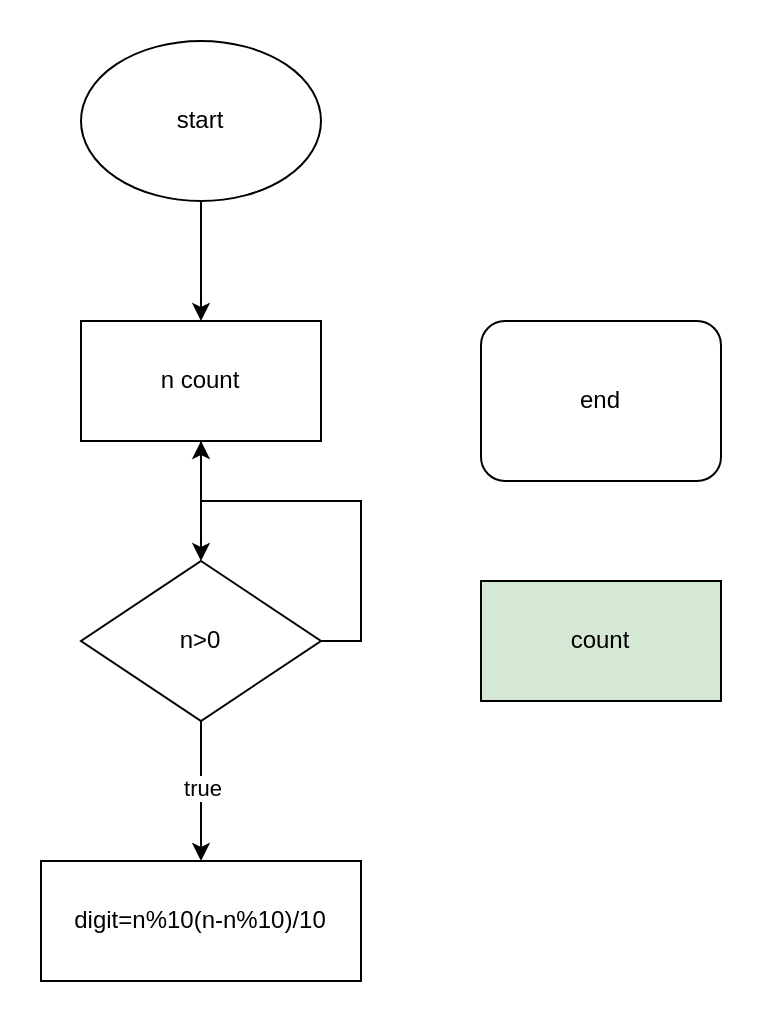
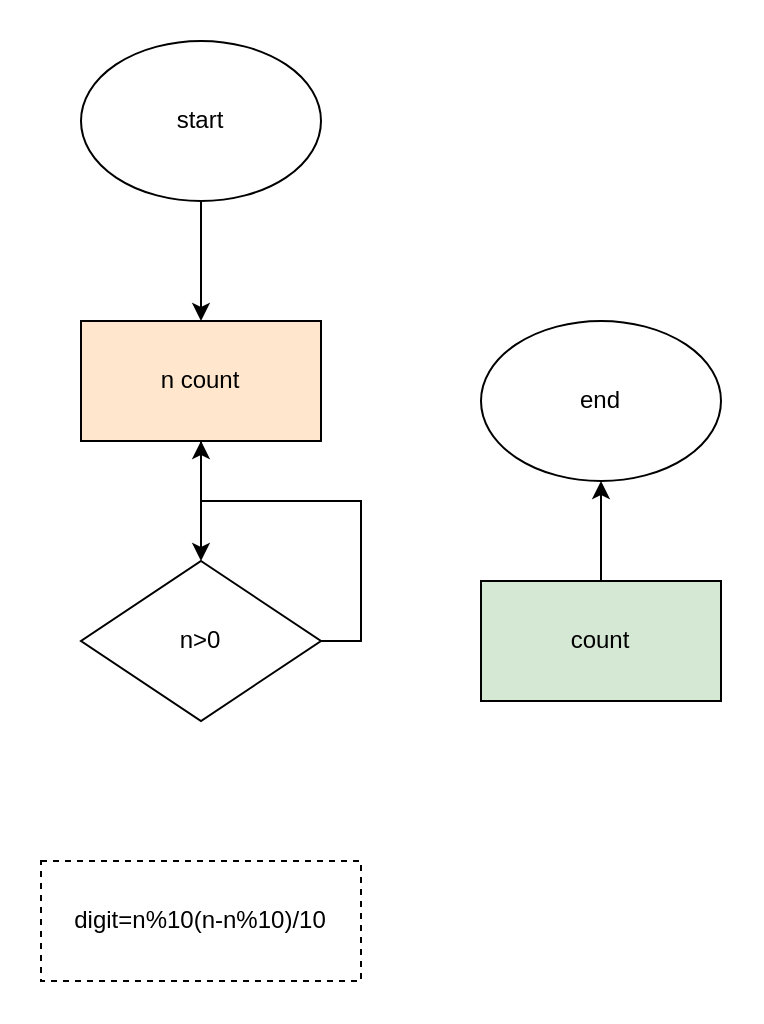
(201, 381) -> (201, 381)
(601, 401) -> (601, 401)
none -> (601, 538)
(201, 784) -> none
(201, 921) -> (201, 921)
